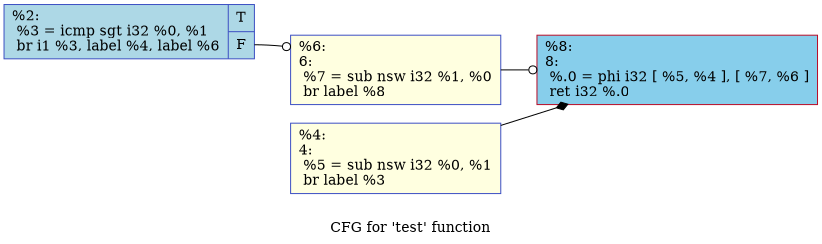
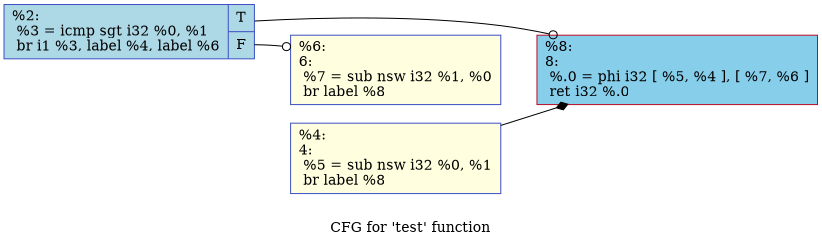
(515, 70) -> (402, 19)
(342, 180) -> (342, 180)
